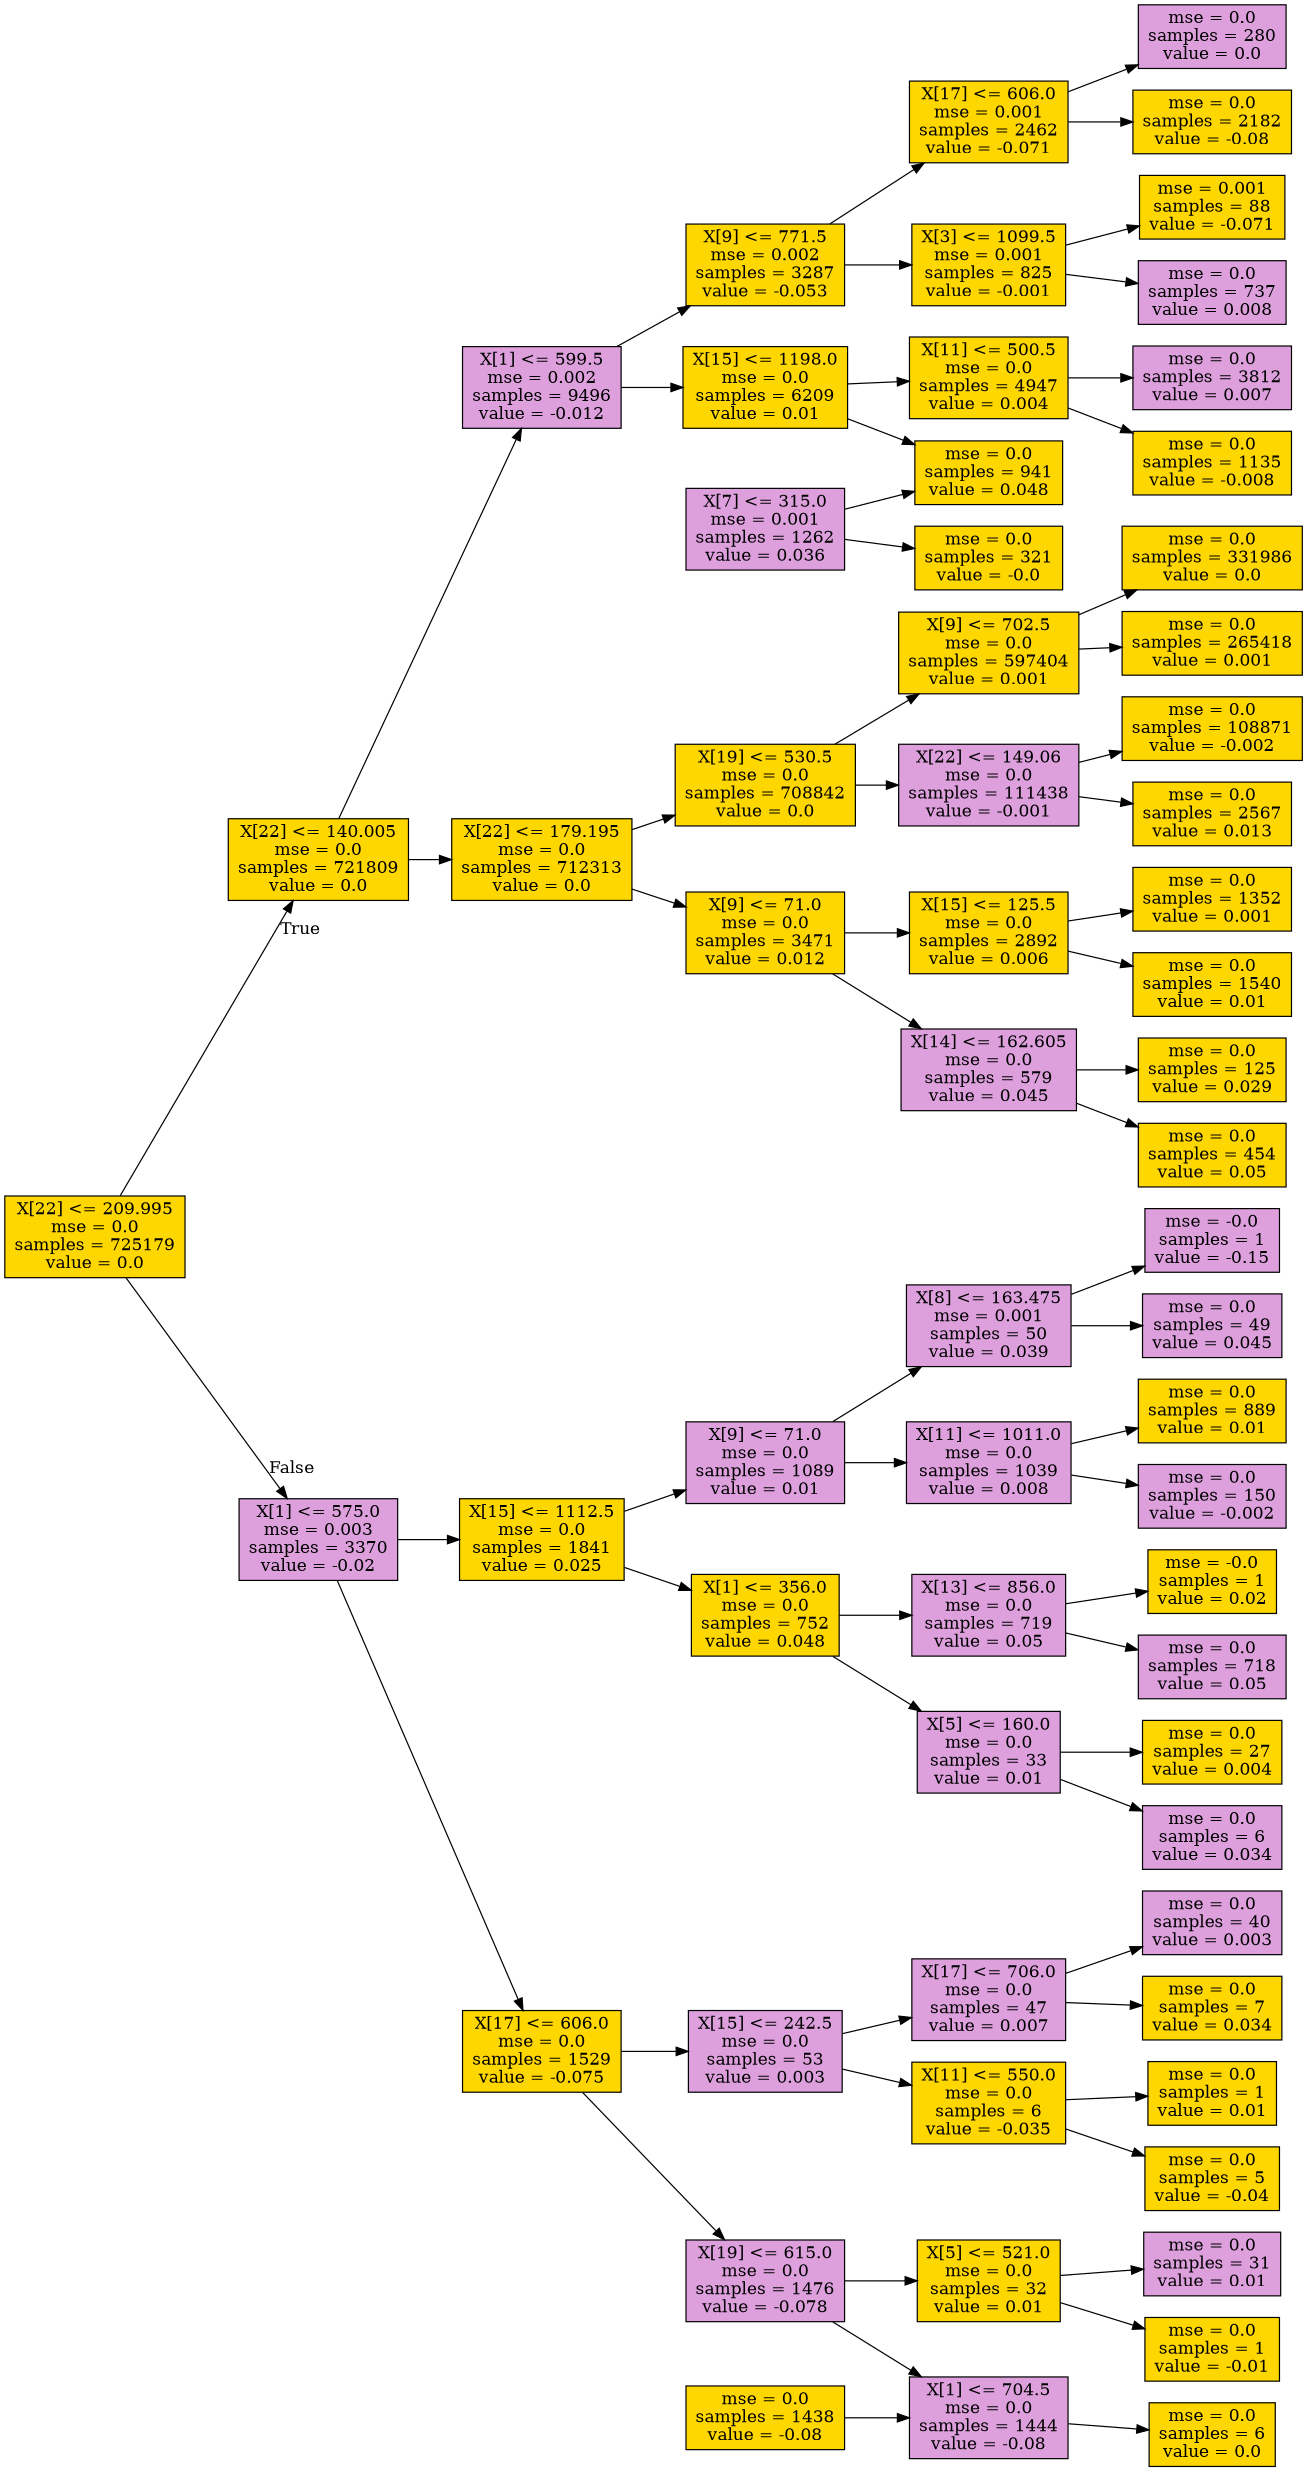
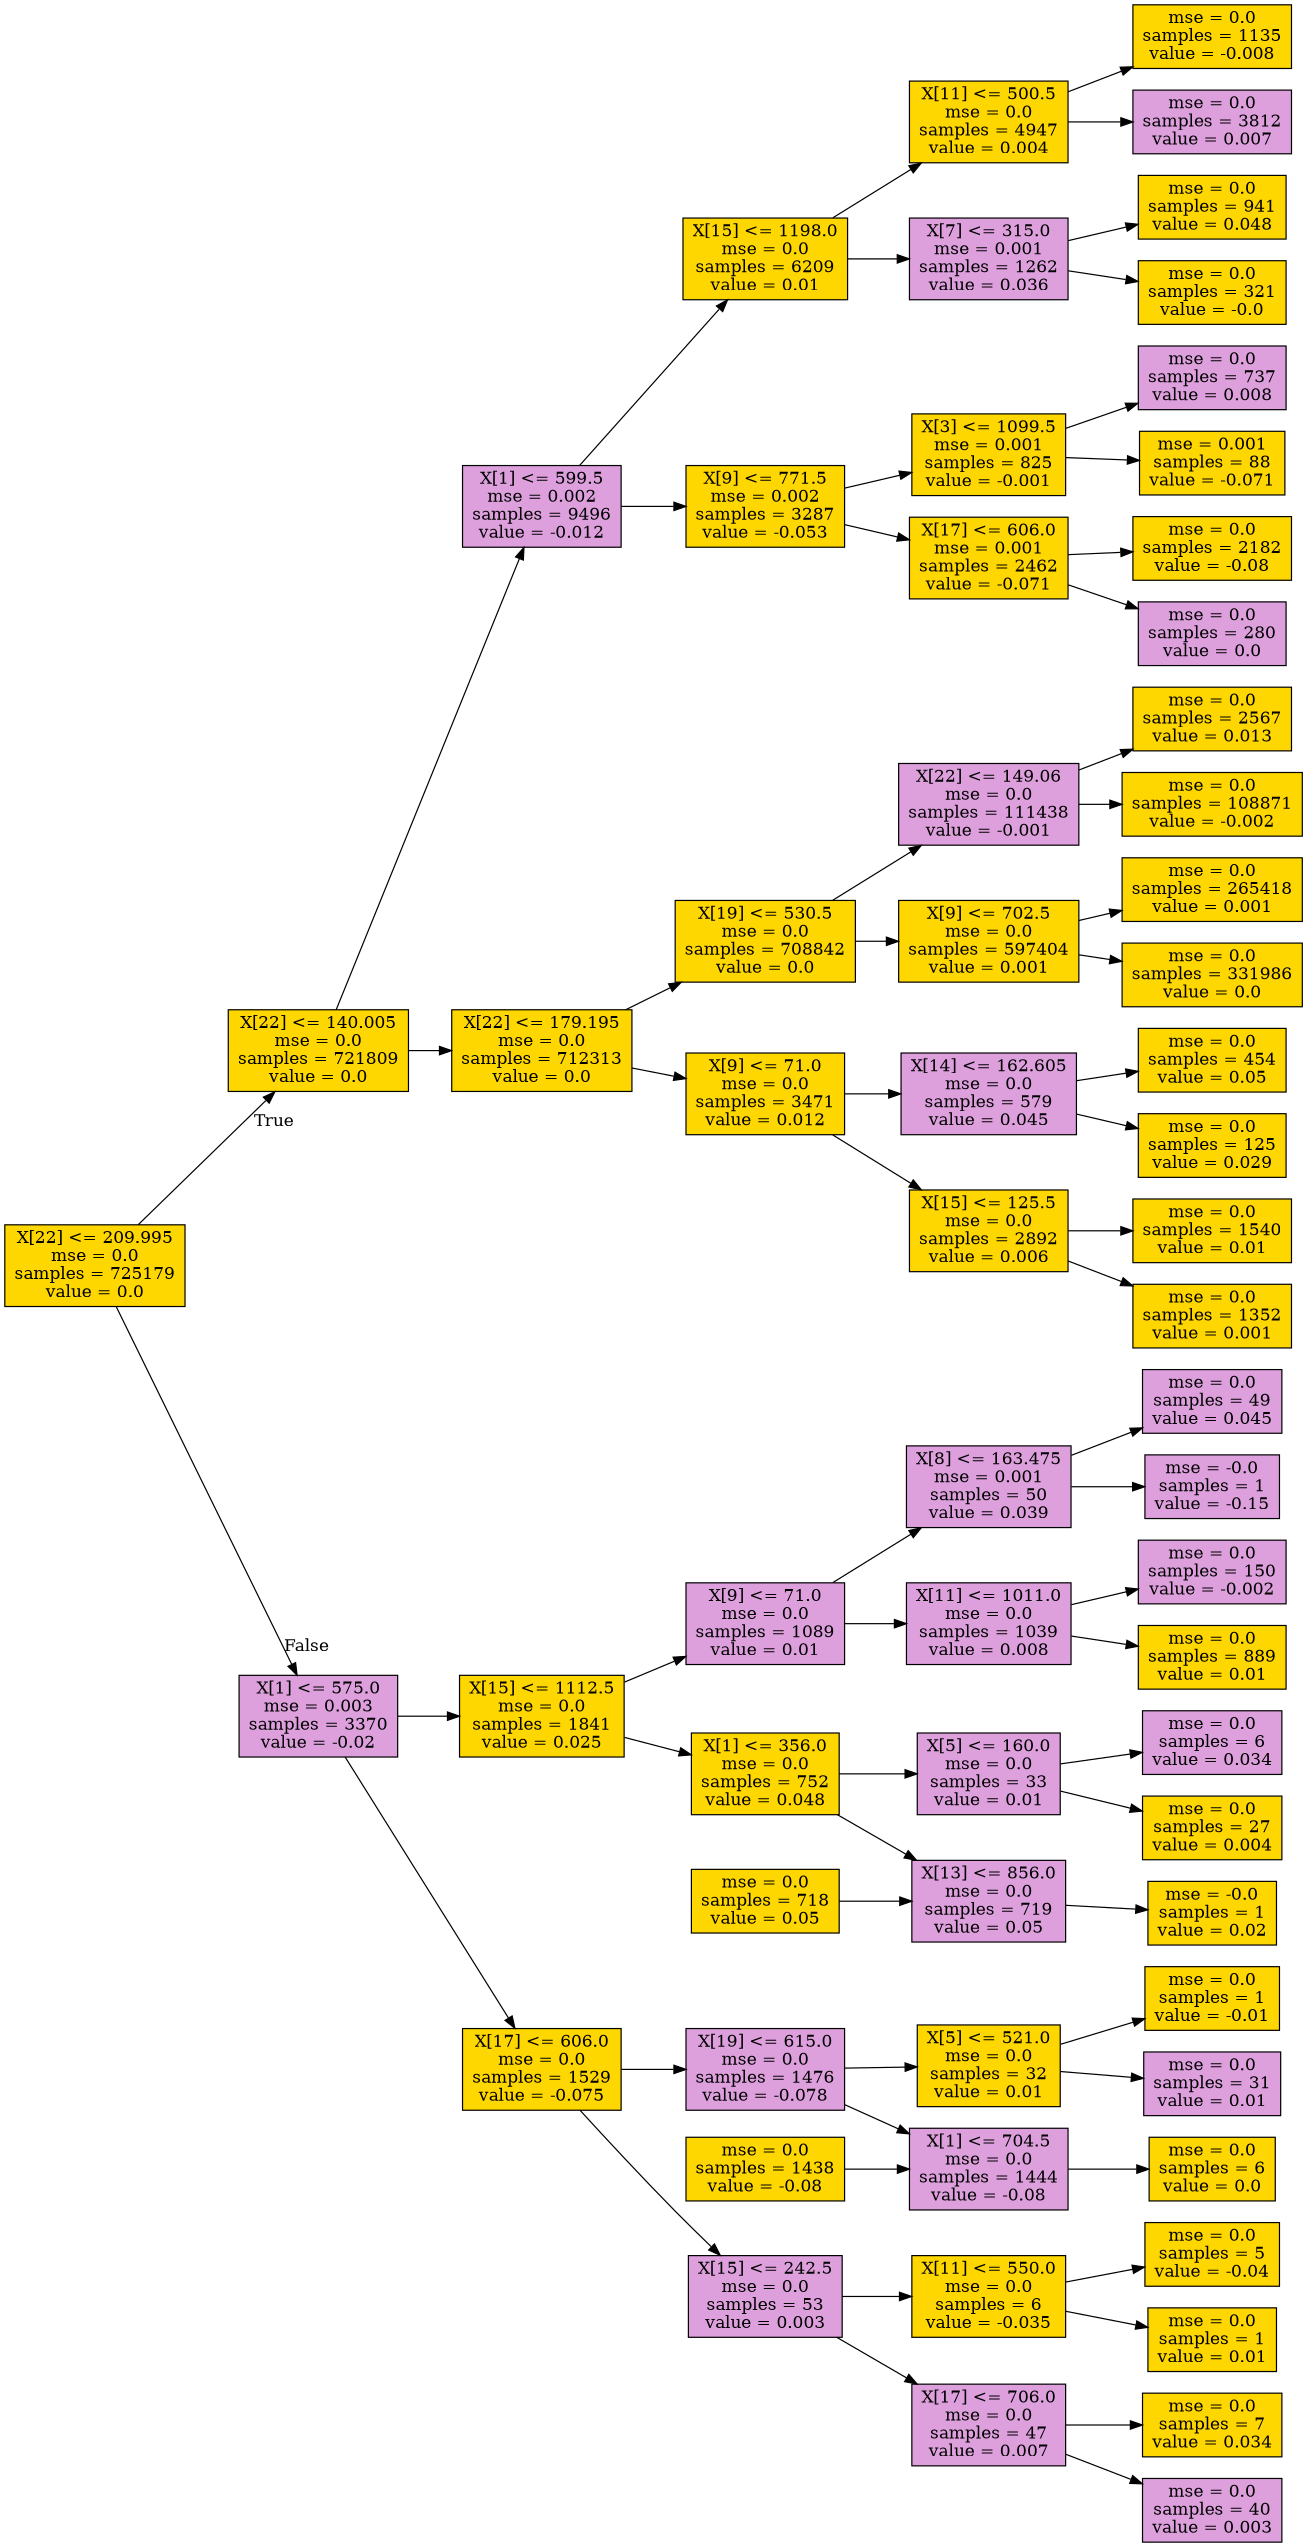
(876, 430) -> (872, 259)
(1096, 1640) -> (869, 1901)
(1212, 1667) -> (765, 1901)
